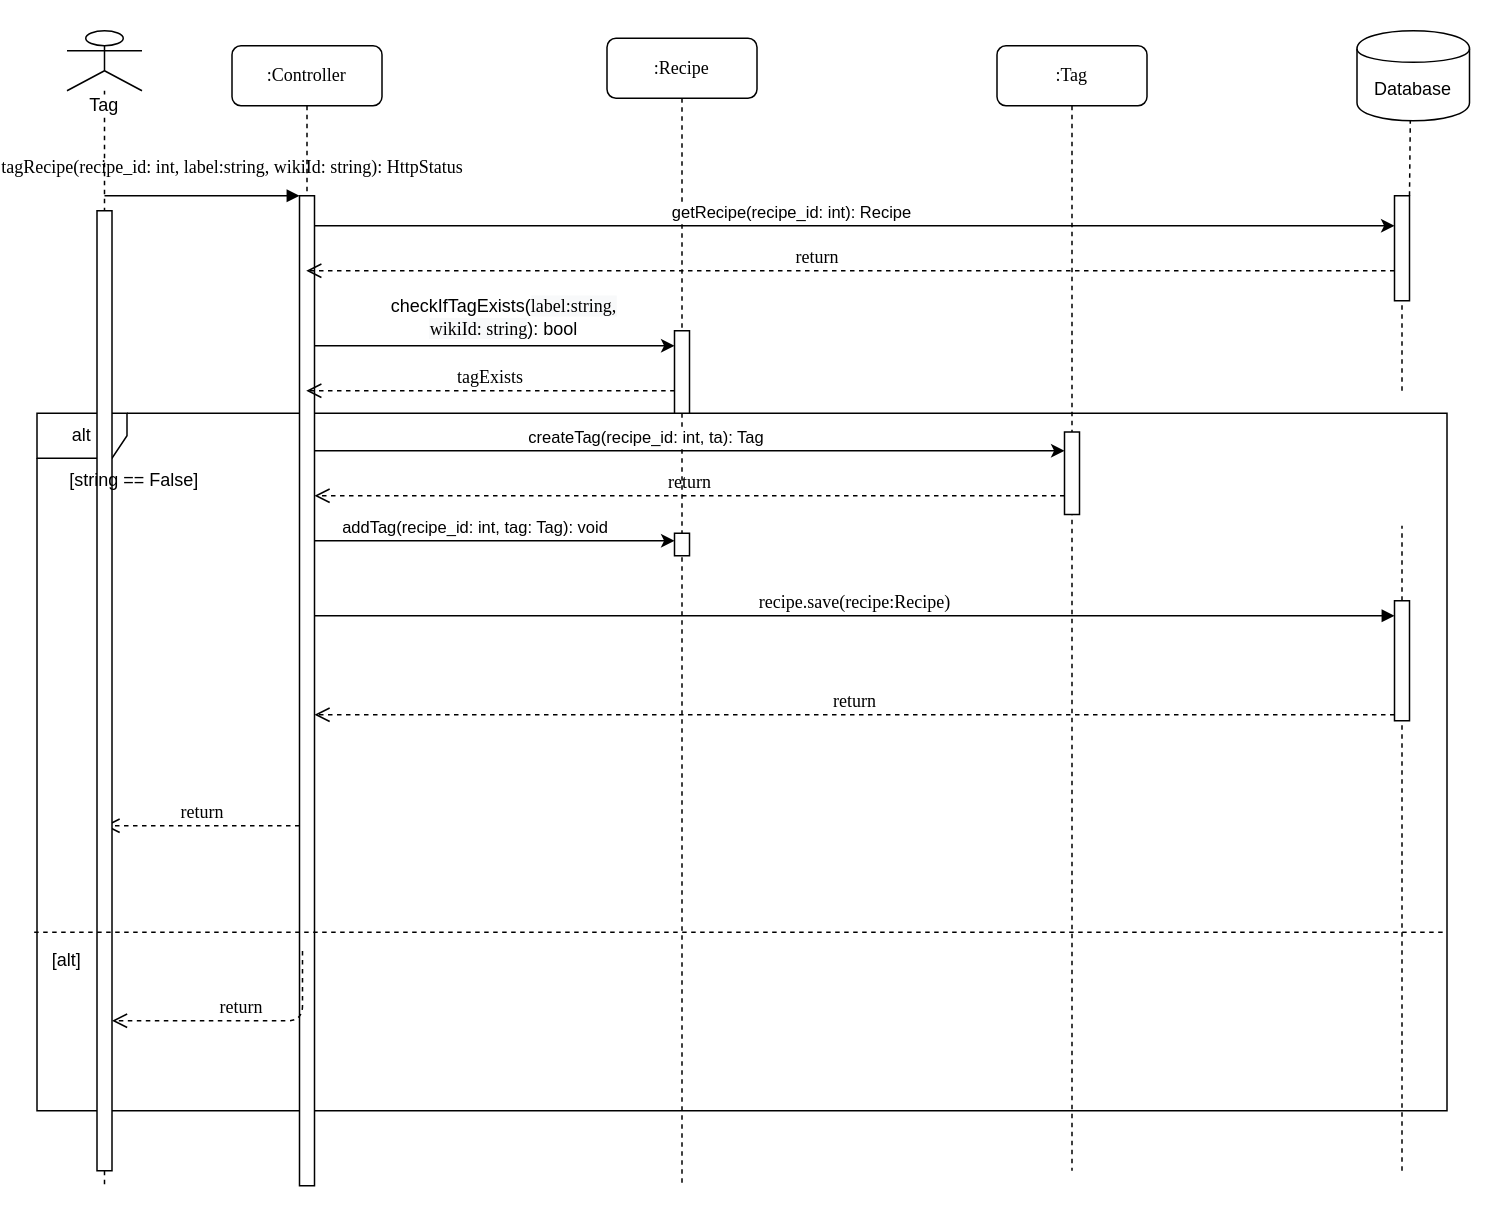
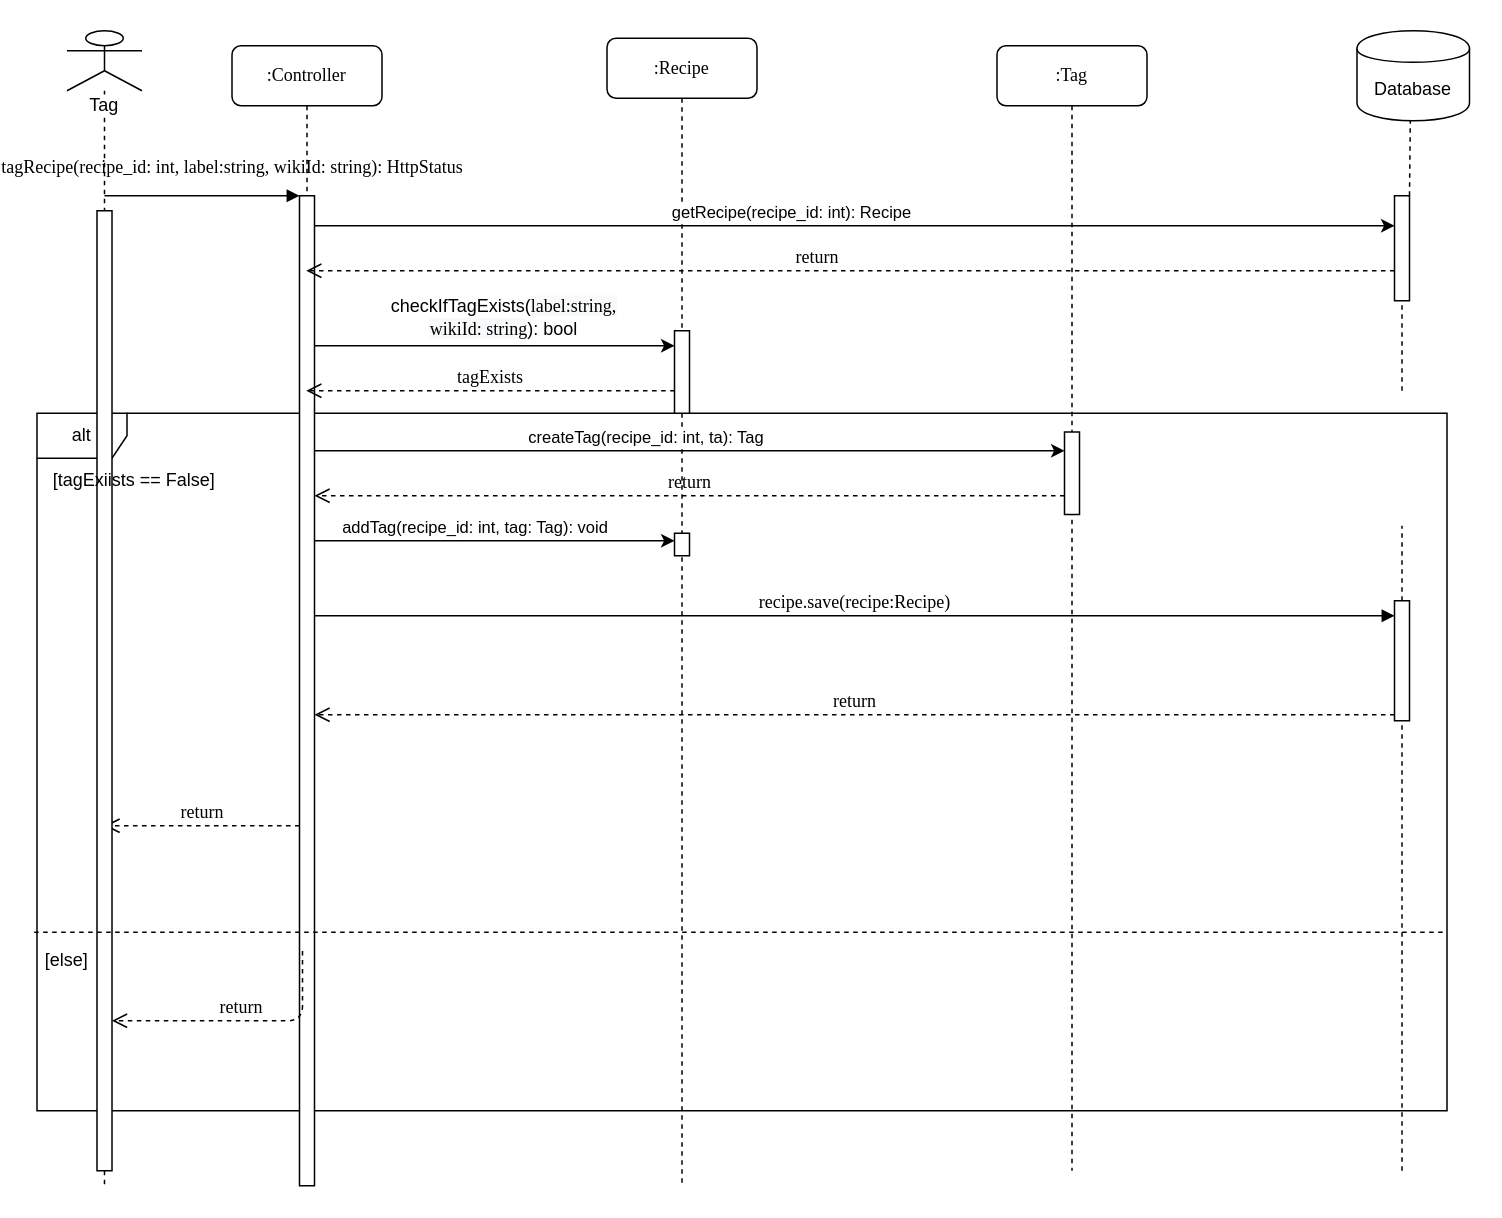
(134, 481) -> (134, 481)
(67, 961) -> (67, 961)
